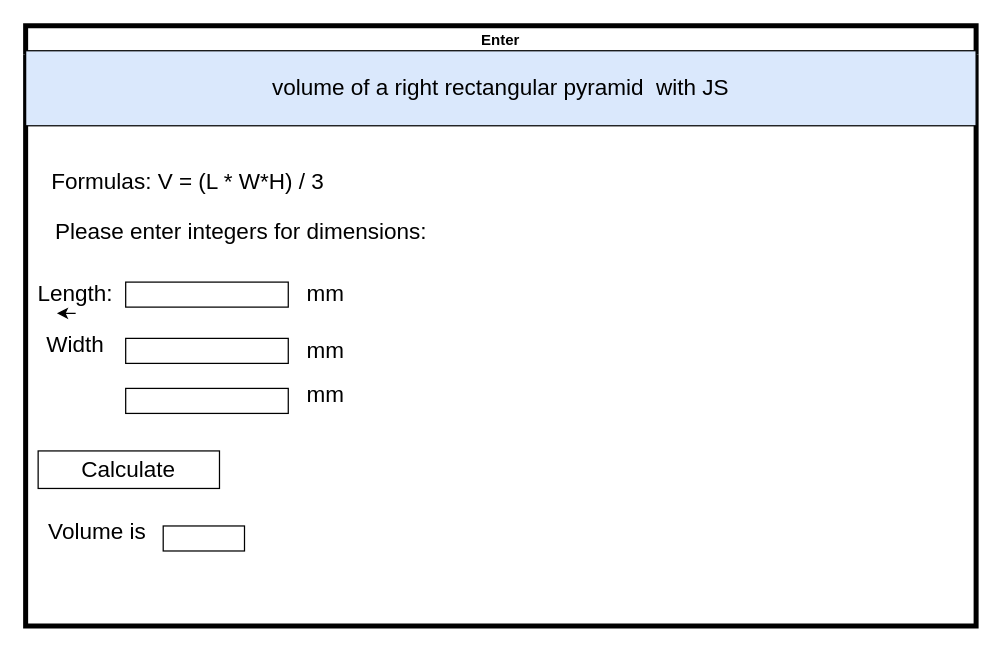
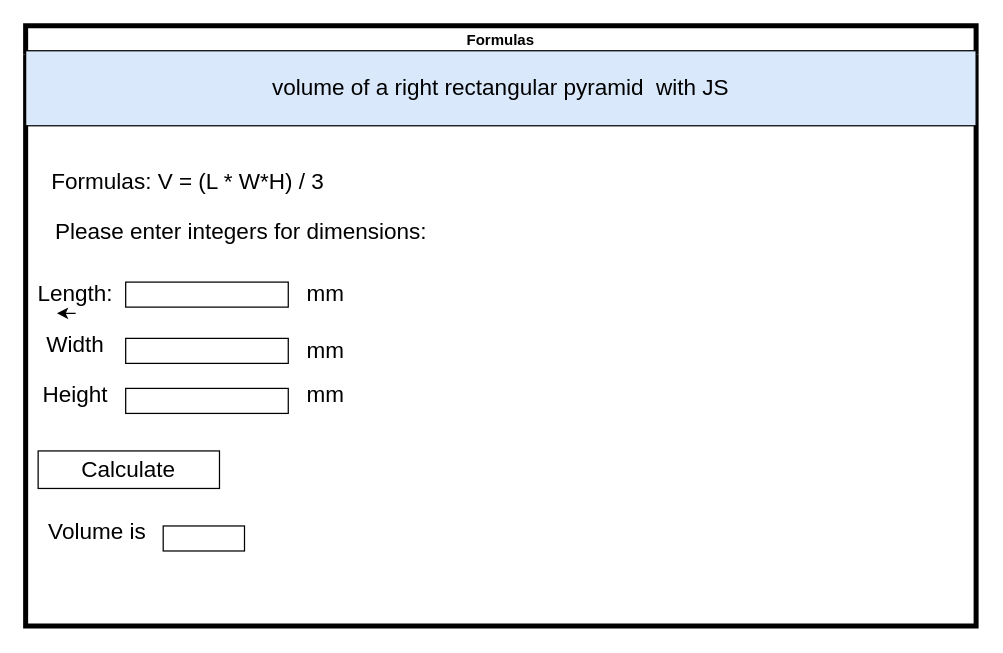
(501, 41) -> (501, 41)
none -> (76, 394)
